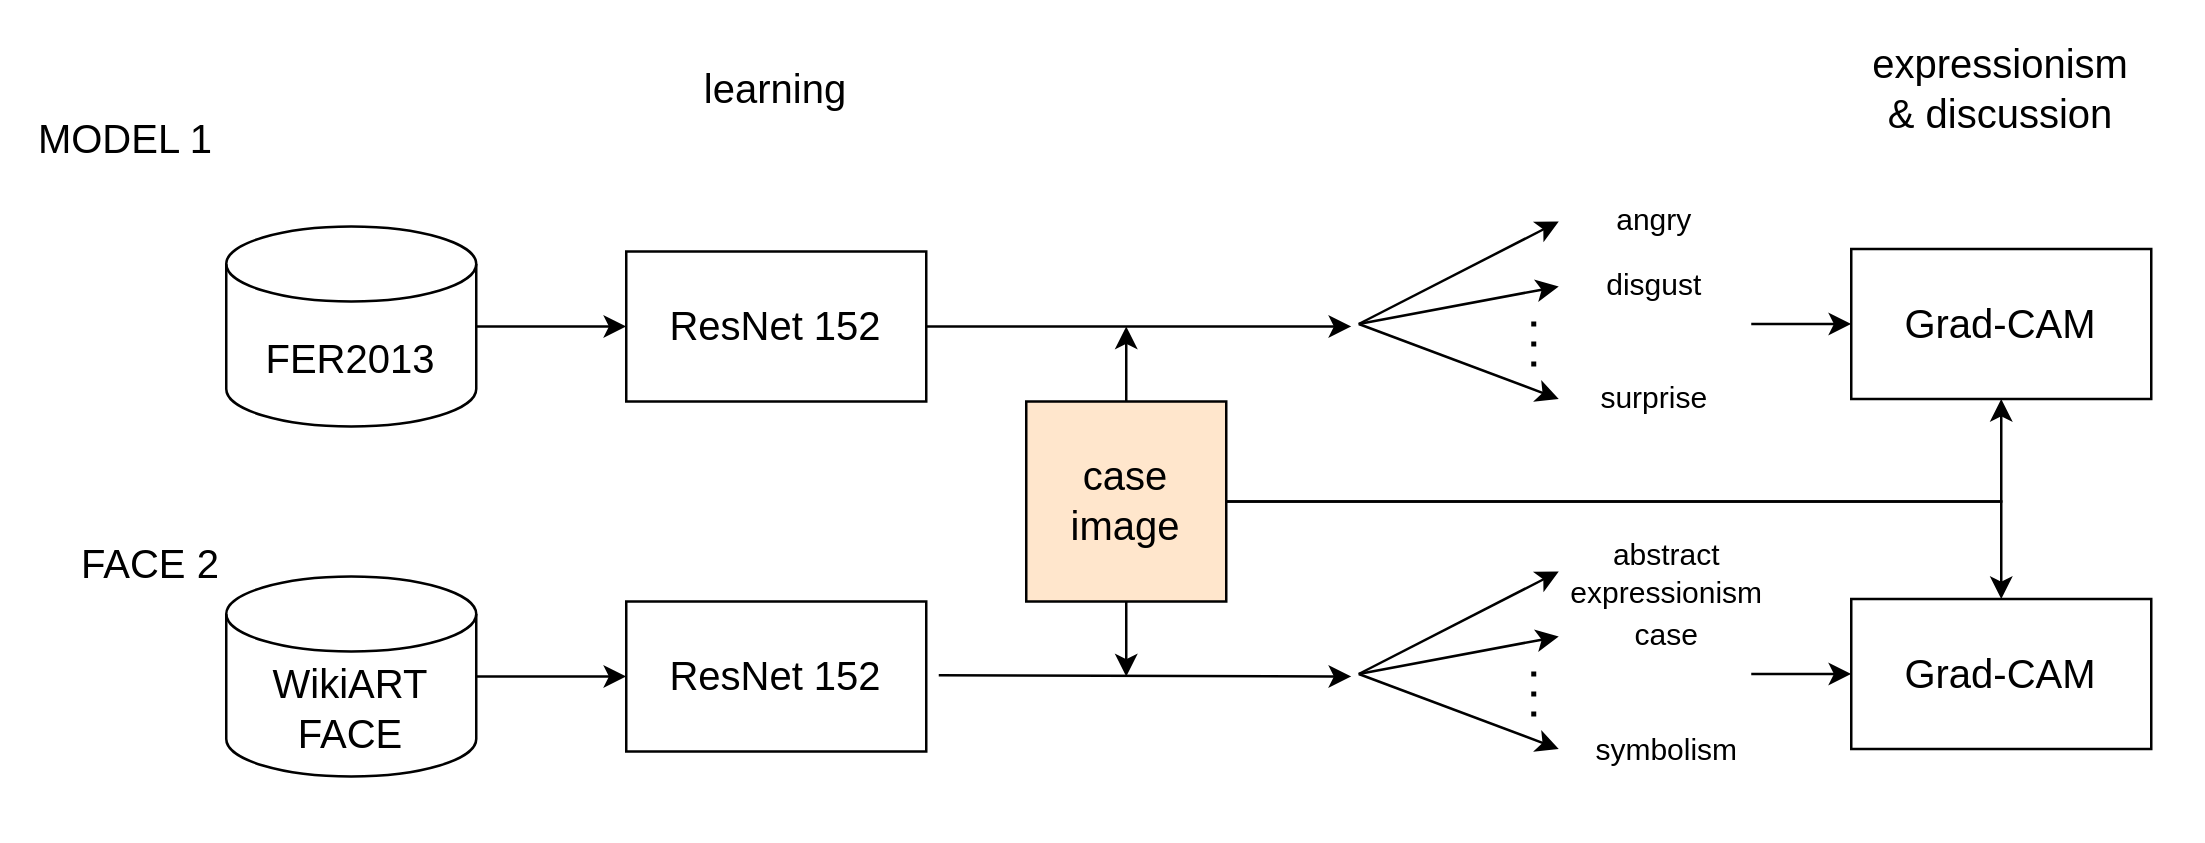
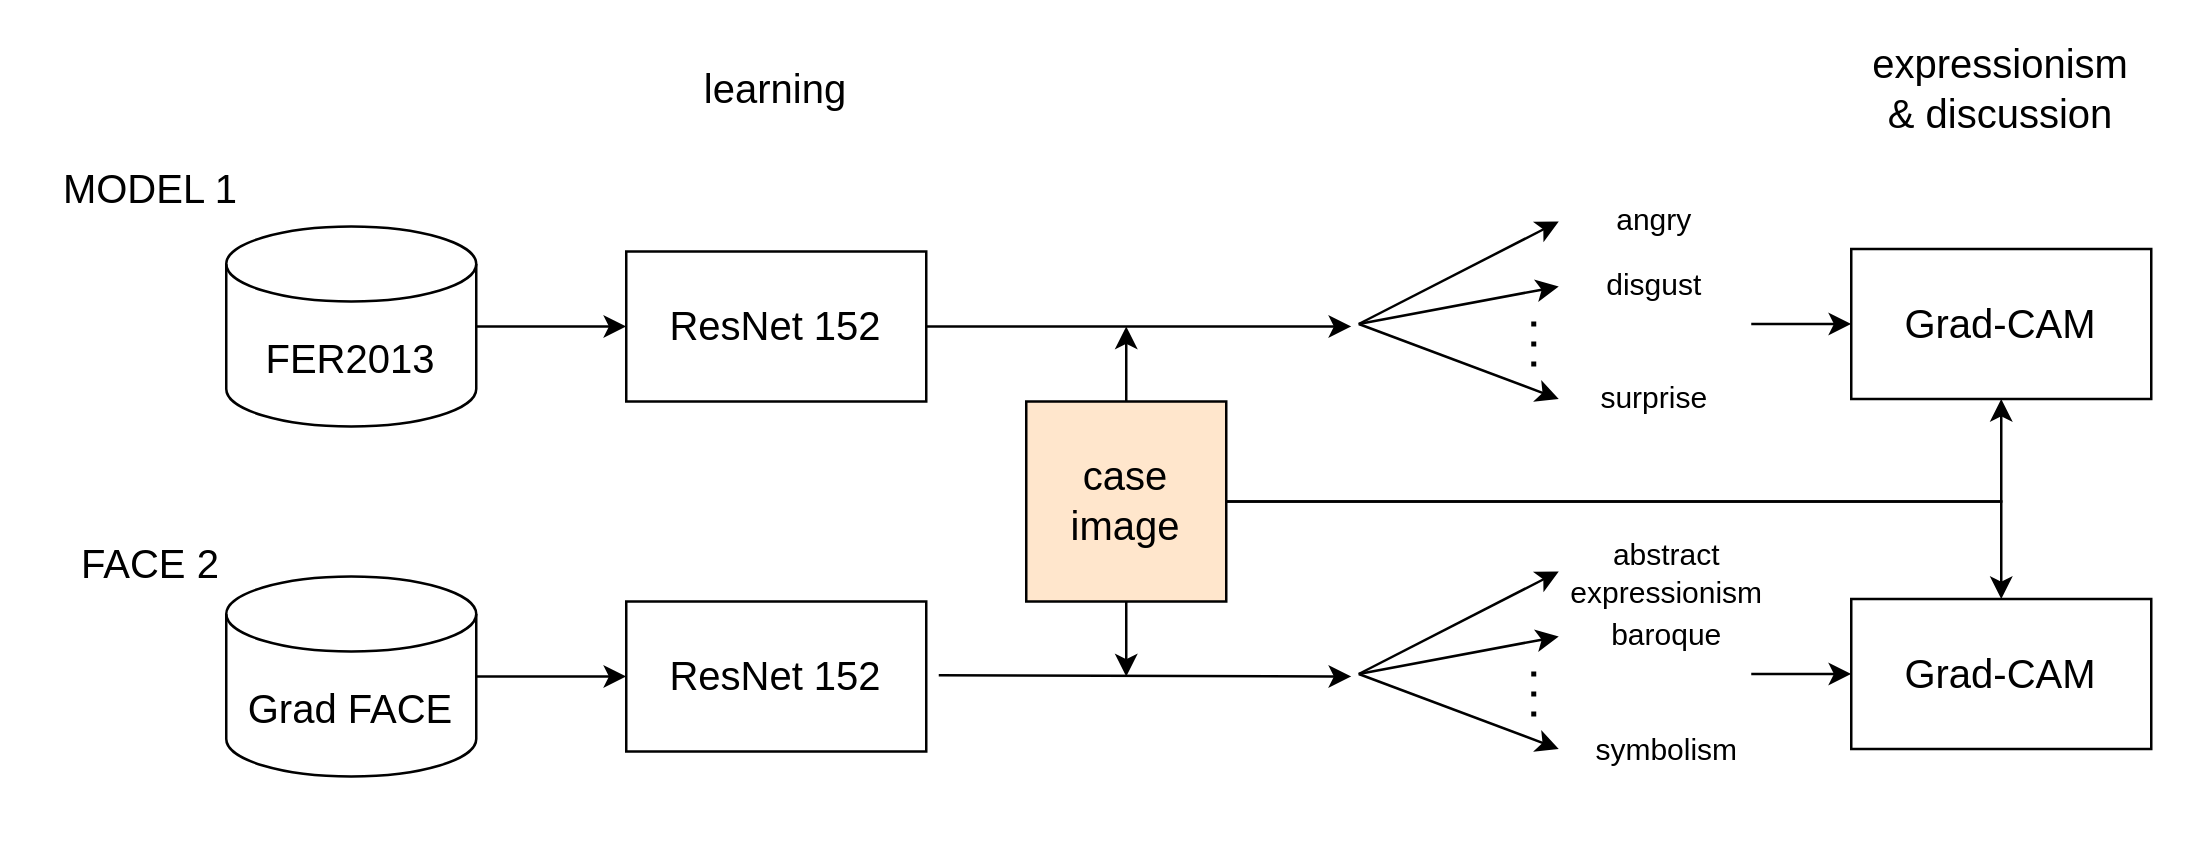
(126, 139) -> (151, 189)
(1668, 636) -> (1668, 636)
(351, 709) -> (351, 709)
